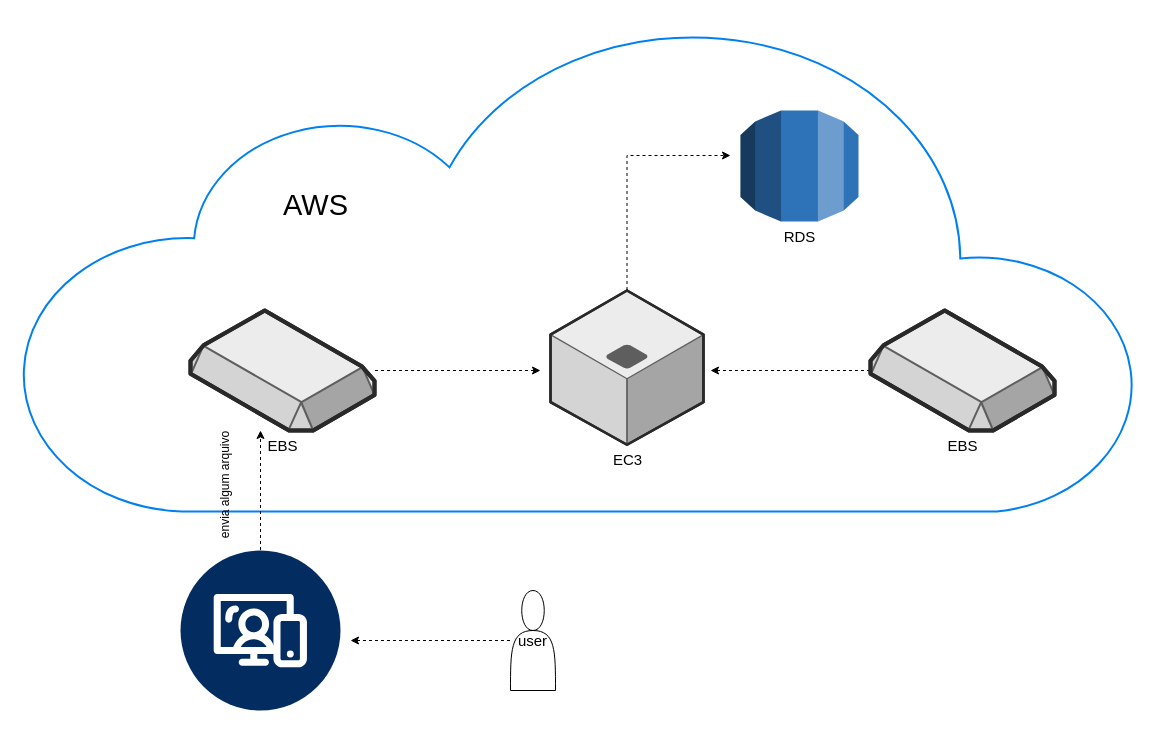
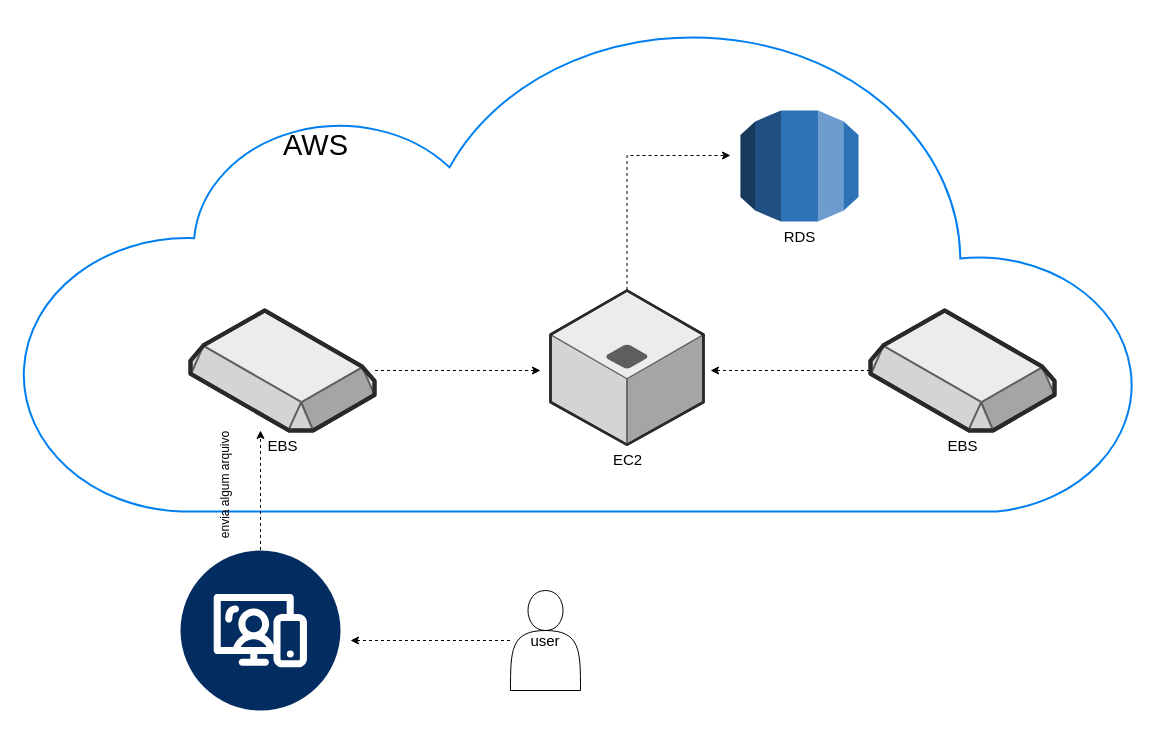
(316, 206) -> (316, 146)
(628, 459) -> (628, 459)
(533, 641) -> (546, 641)
